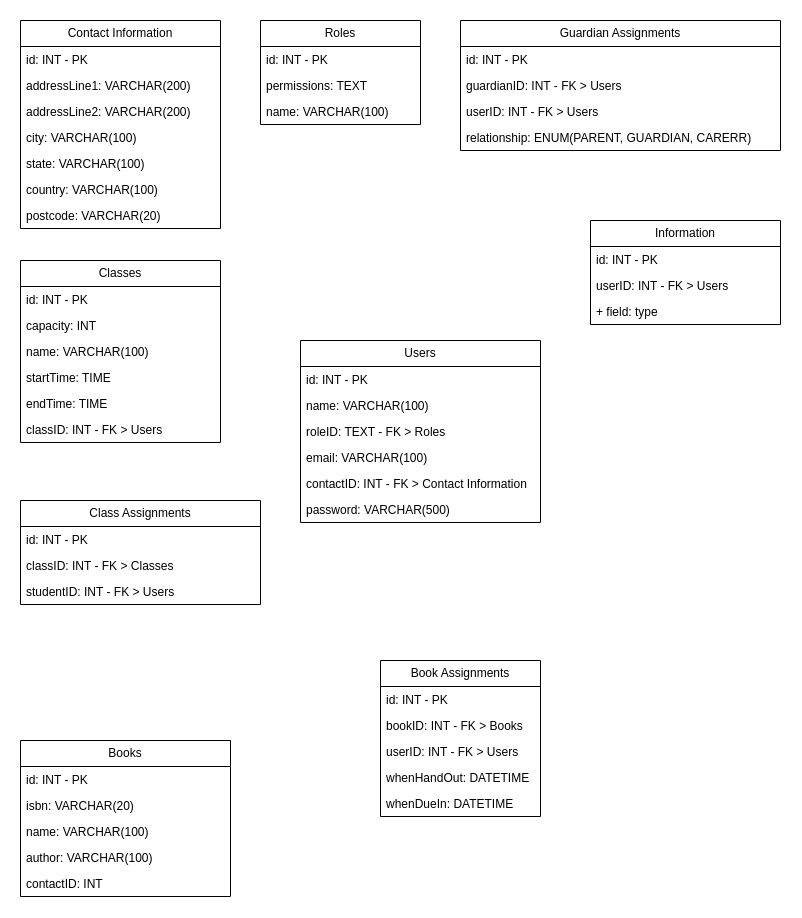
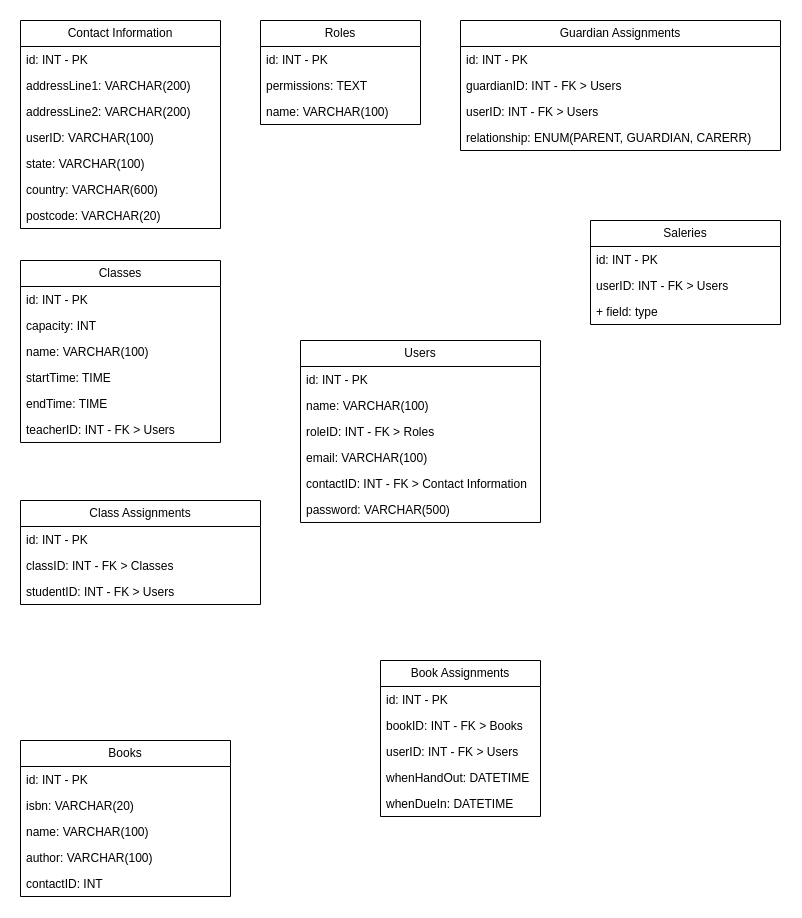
(82, 139) -> (91, 139)
(94, 191) -> (94, 191)
(686, 234) -> (686, 234)
(100, 431) -> (108, 431)
(378, 433) -> (375, 433)
